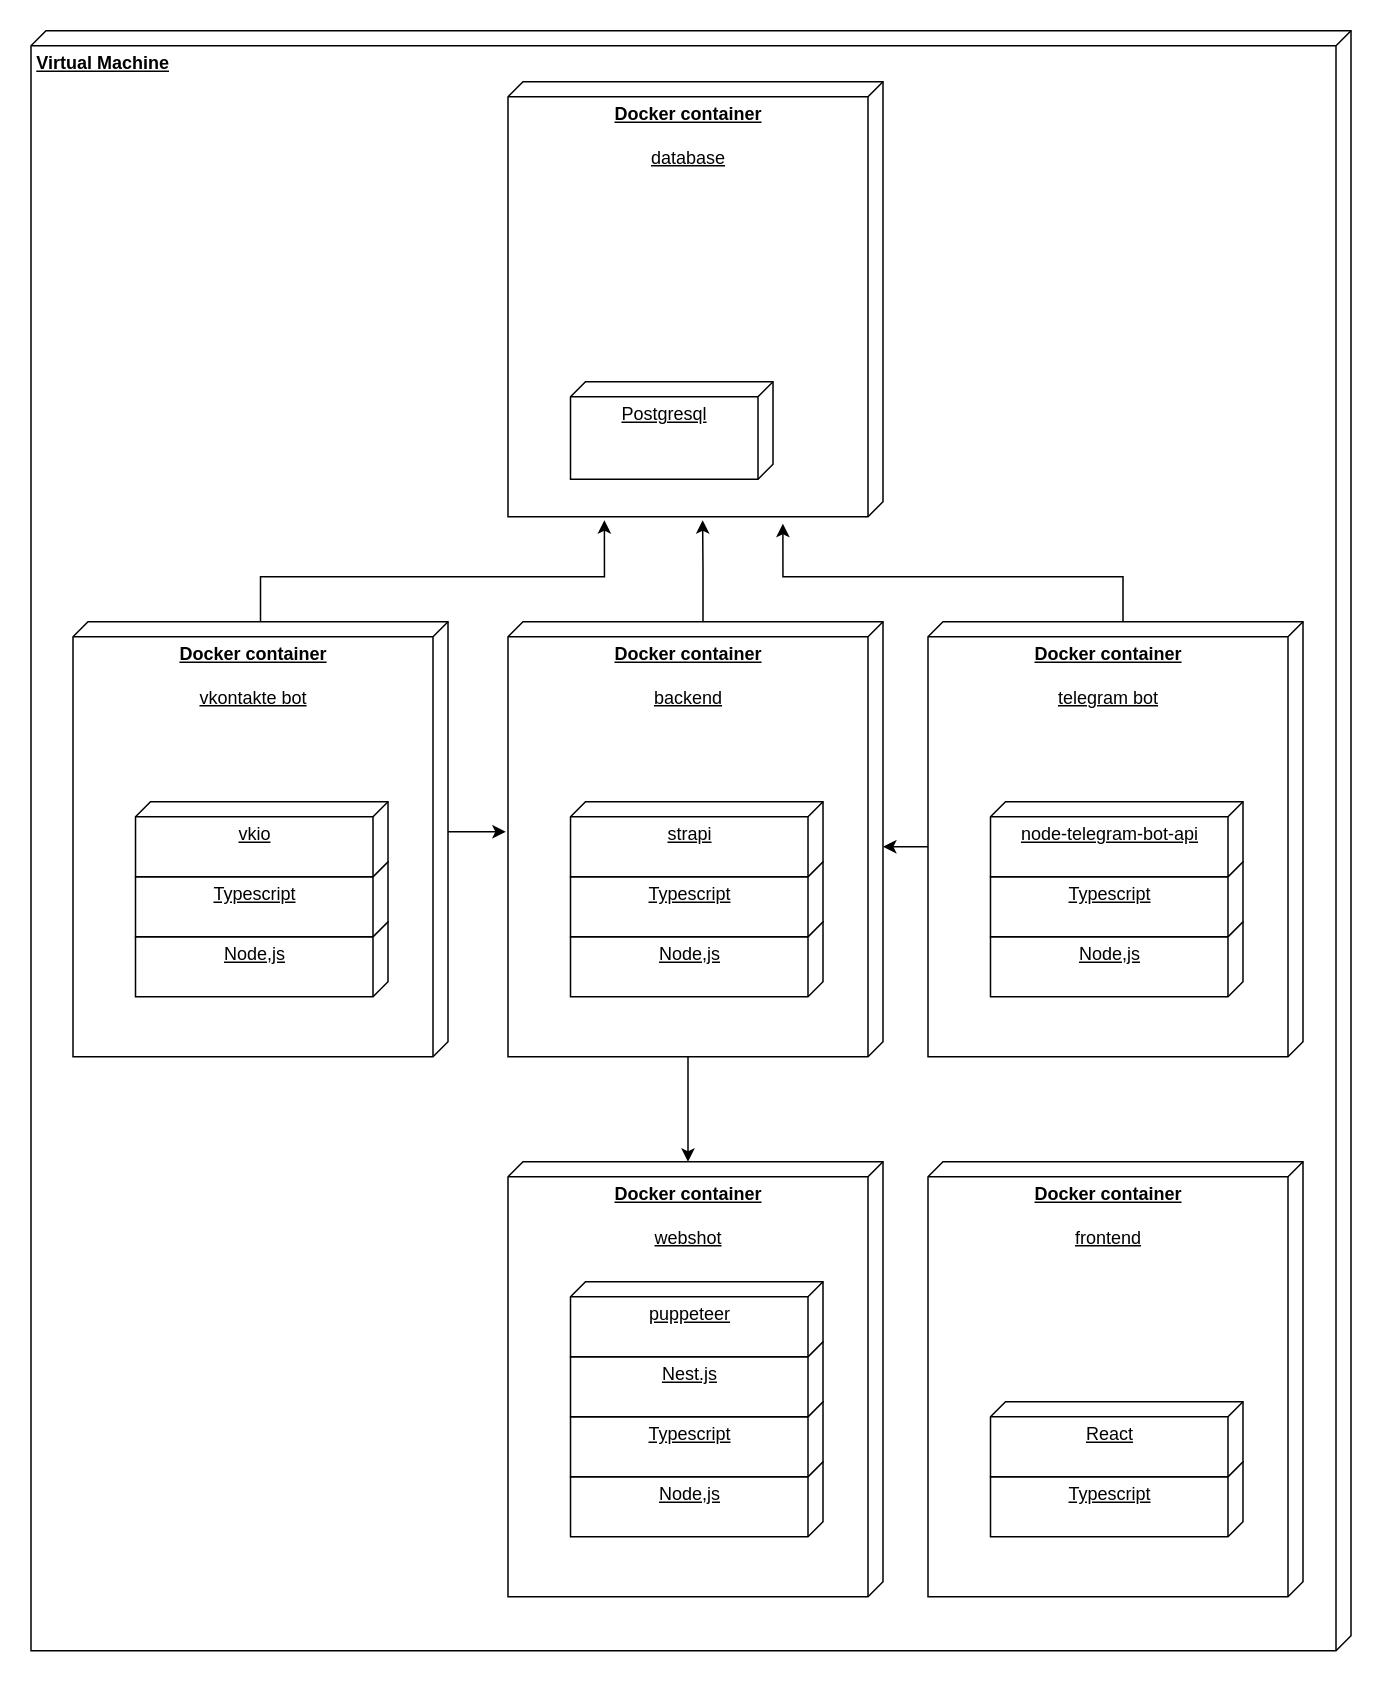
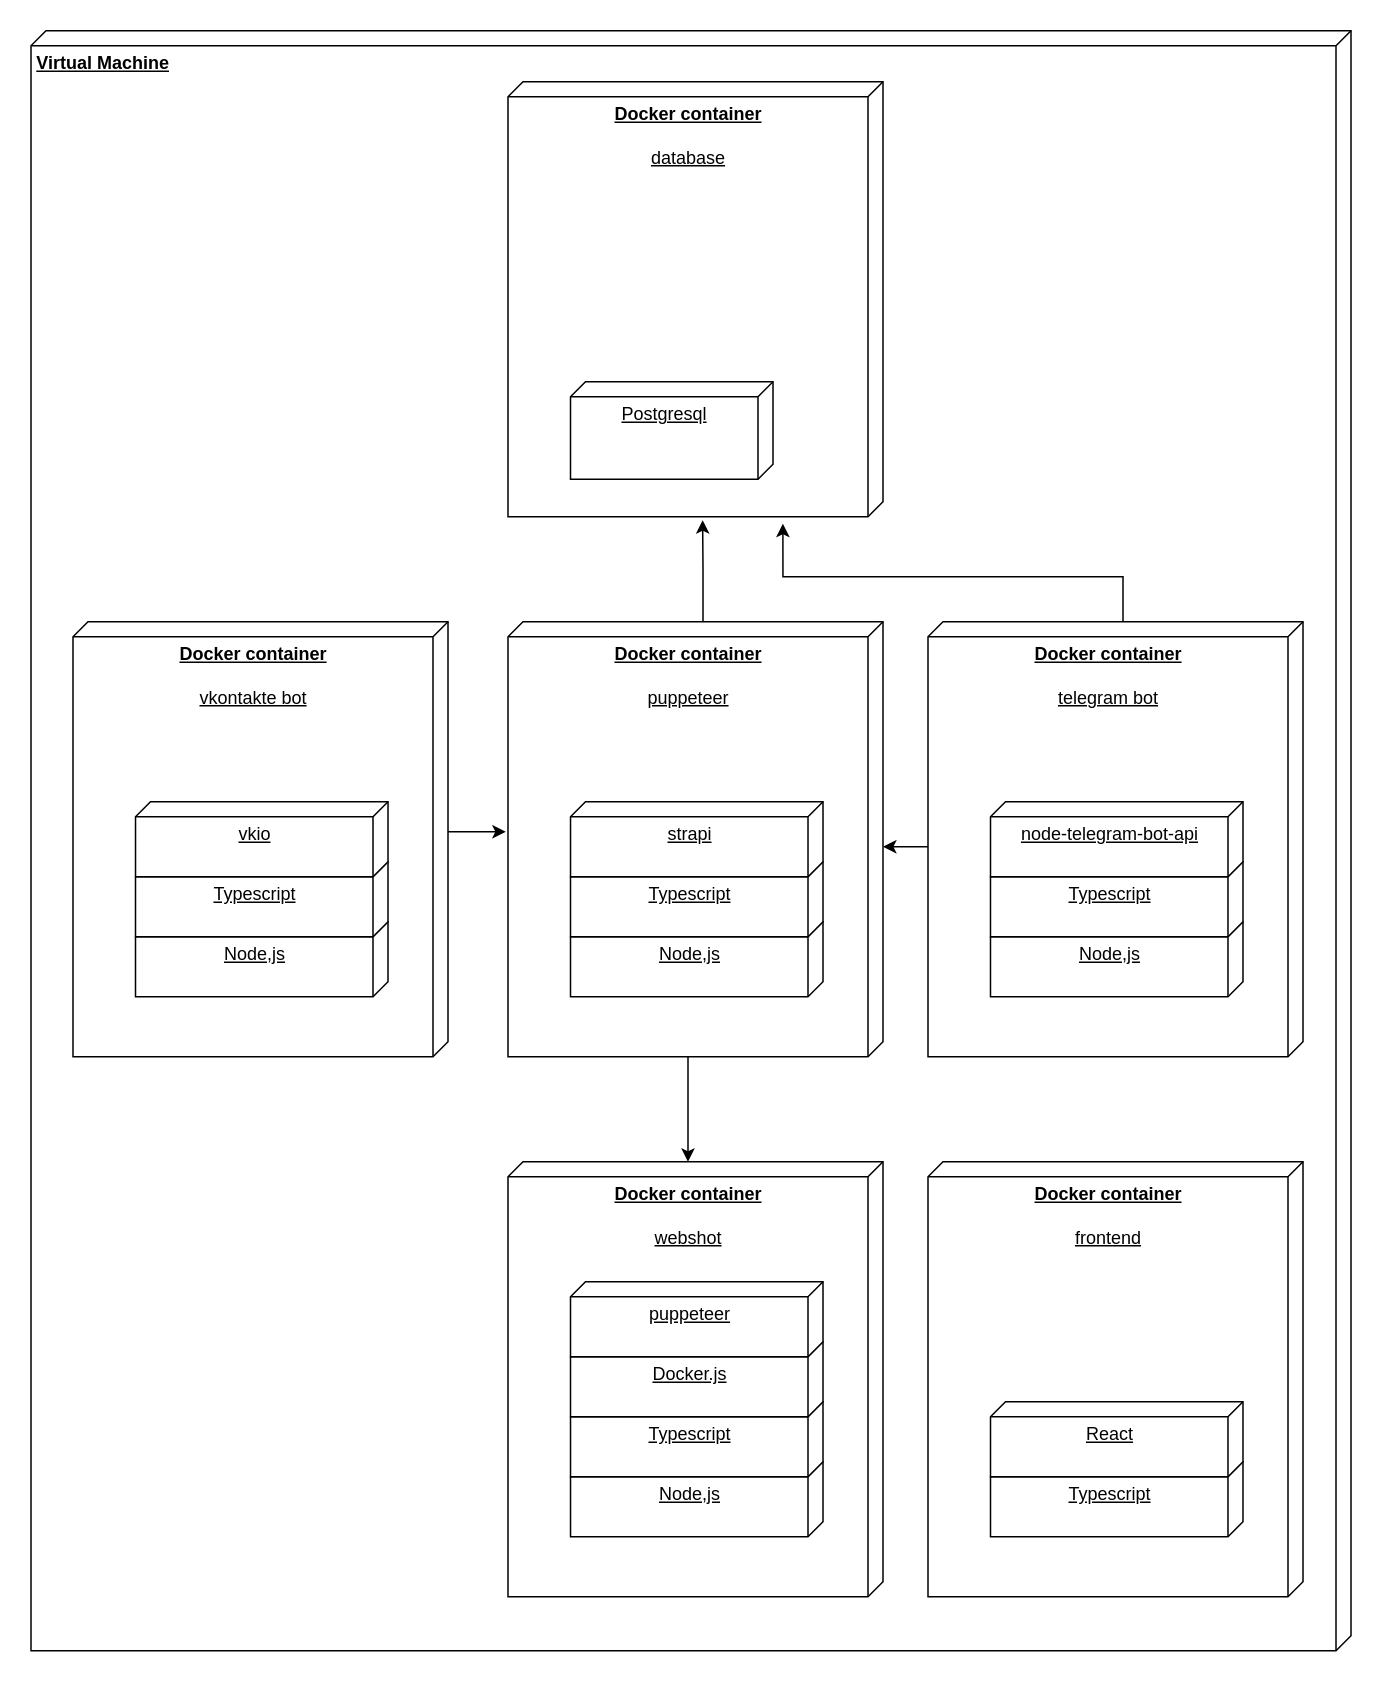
(433, 577) -> none
(689, 666) -> (689, 666)
(690, 1375) -> (690, 1375)
